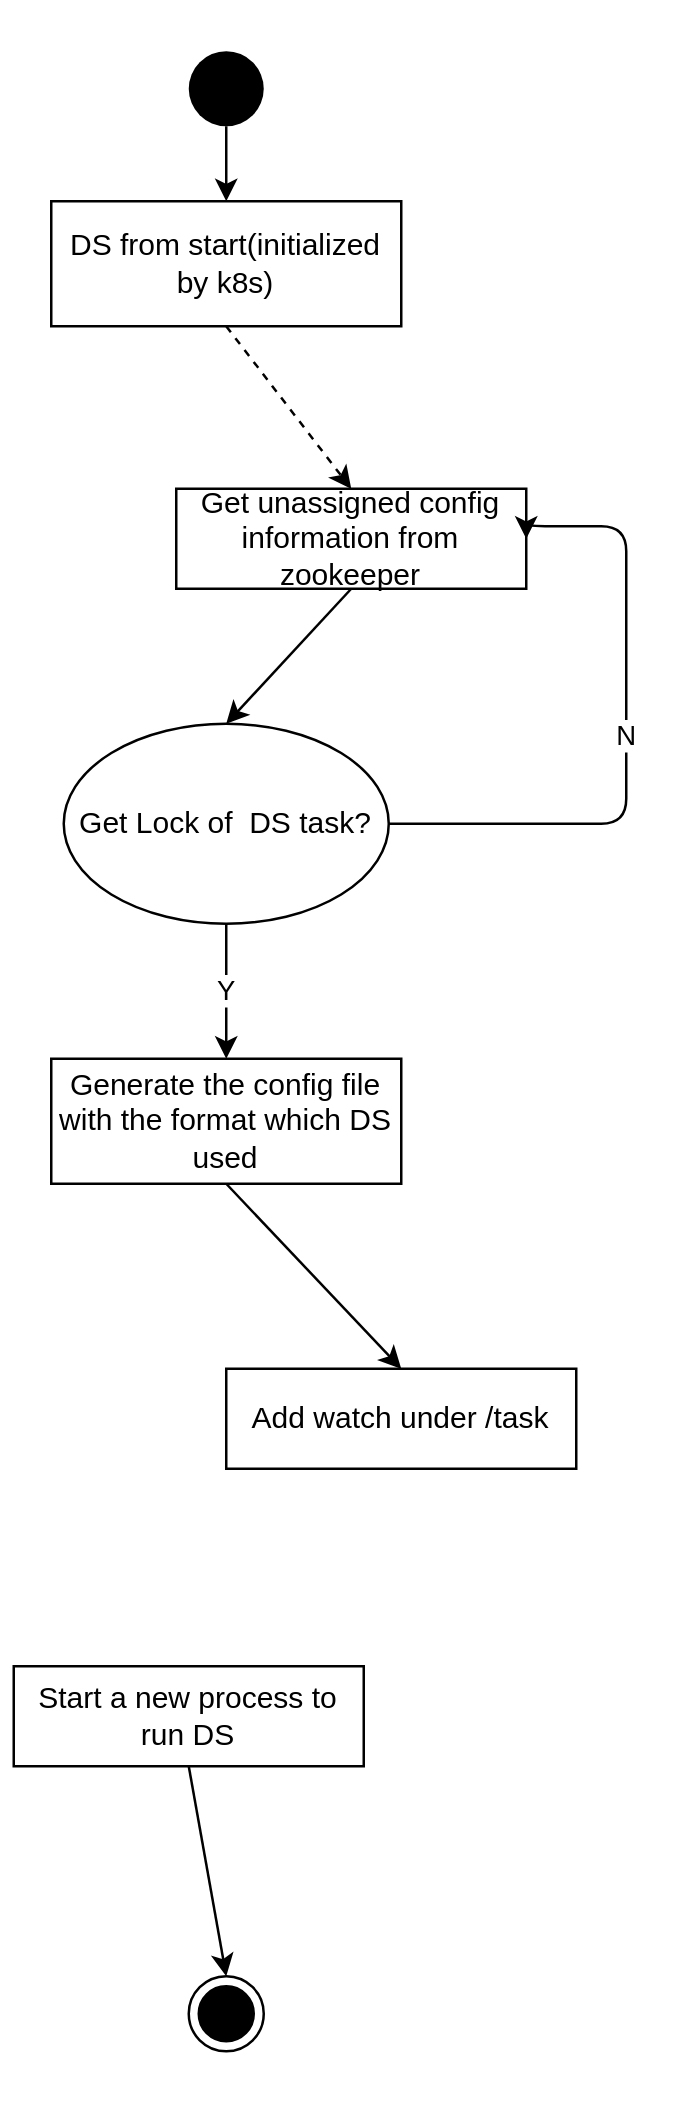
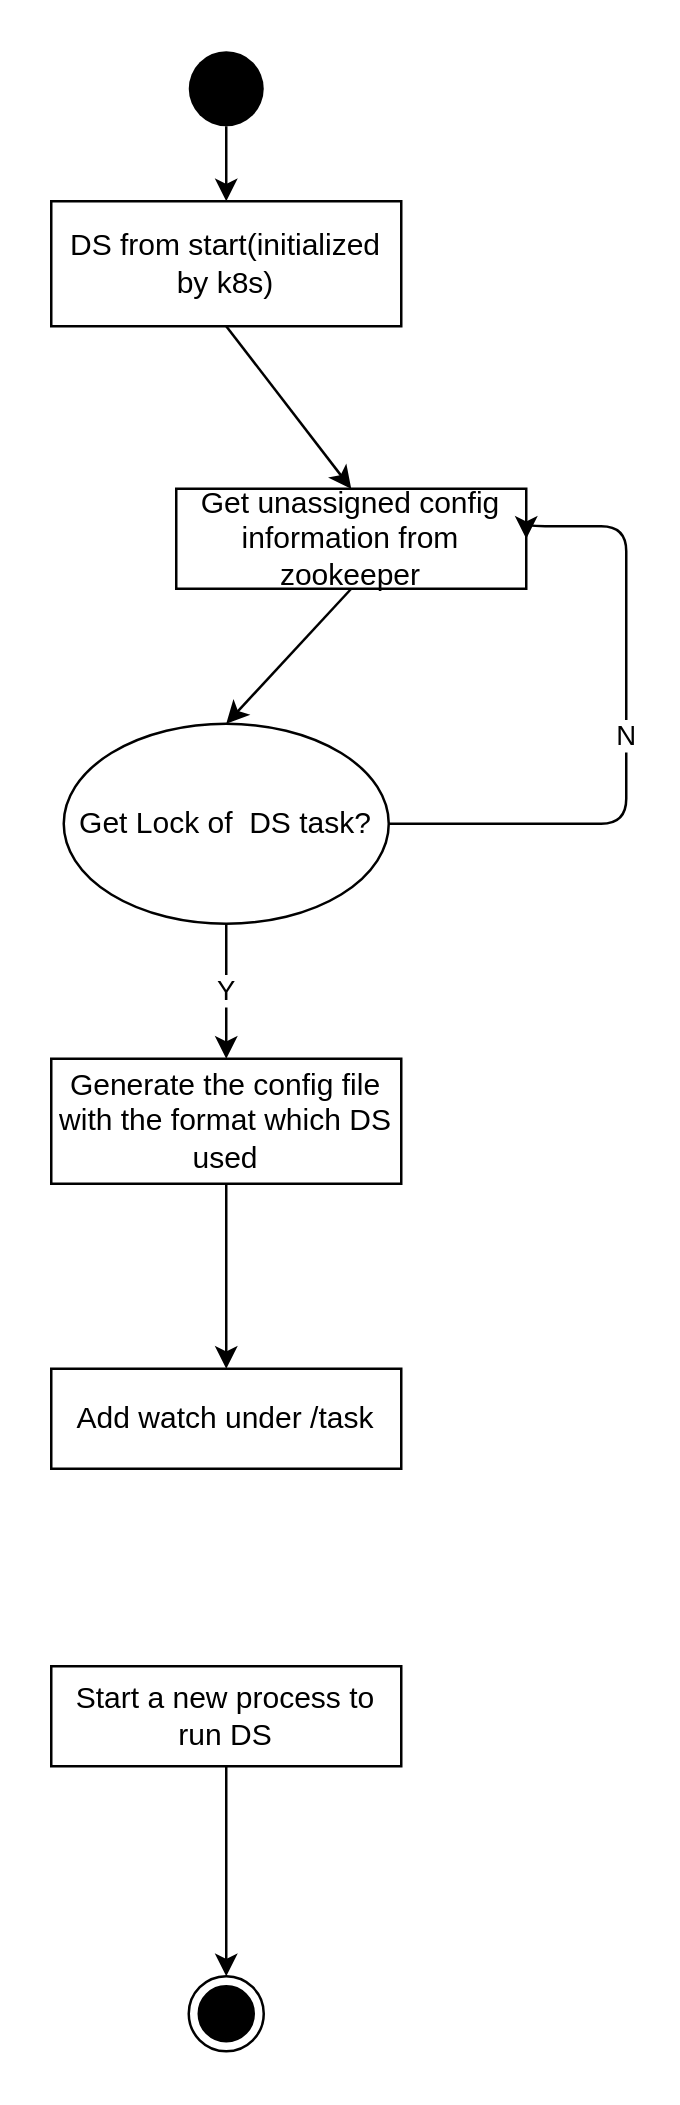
(282, 399) -> (282, 399)
(401, 1419) -> (226, 1419)
(189, 1716) -> (226, 1716)
